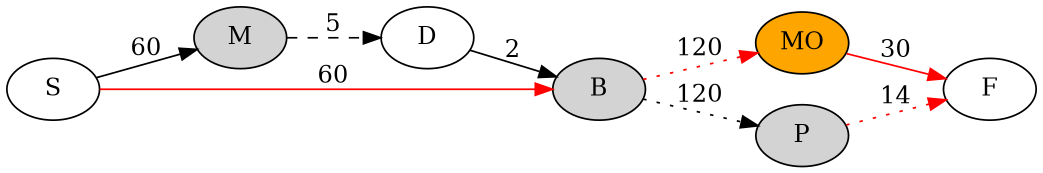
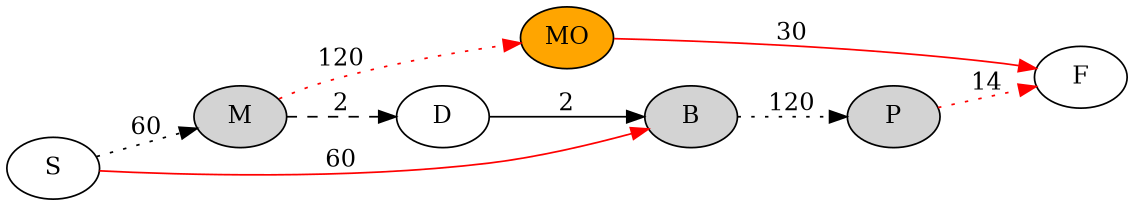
(334, 25) -> (342, 104)
(138, 66) -> (138, 145)
(692, 68) -> (389, 66)
